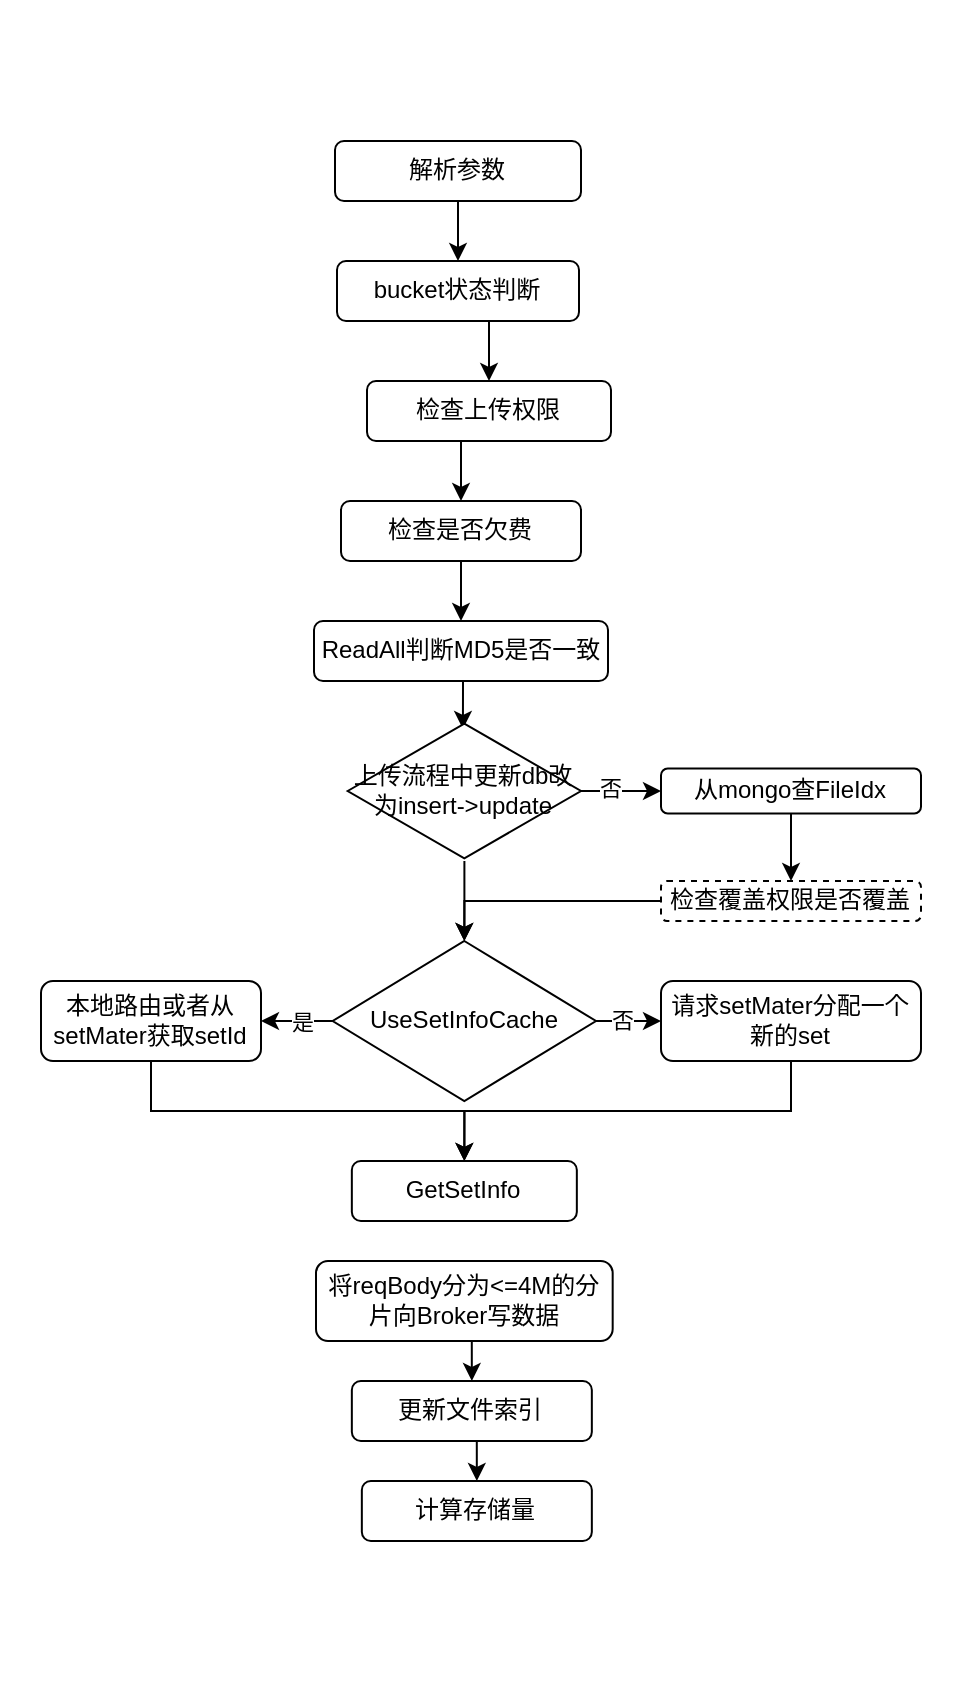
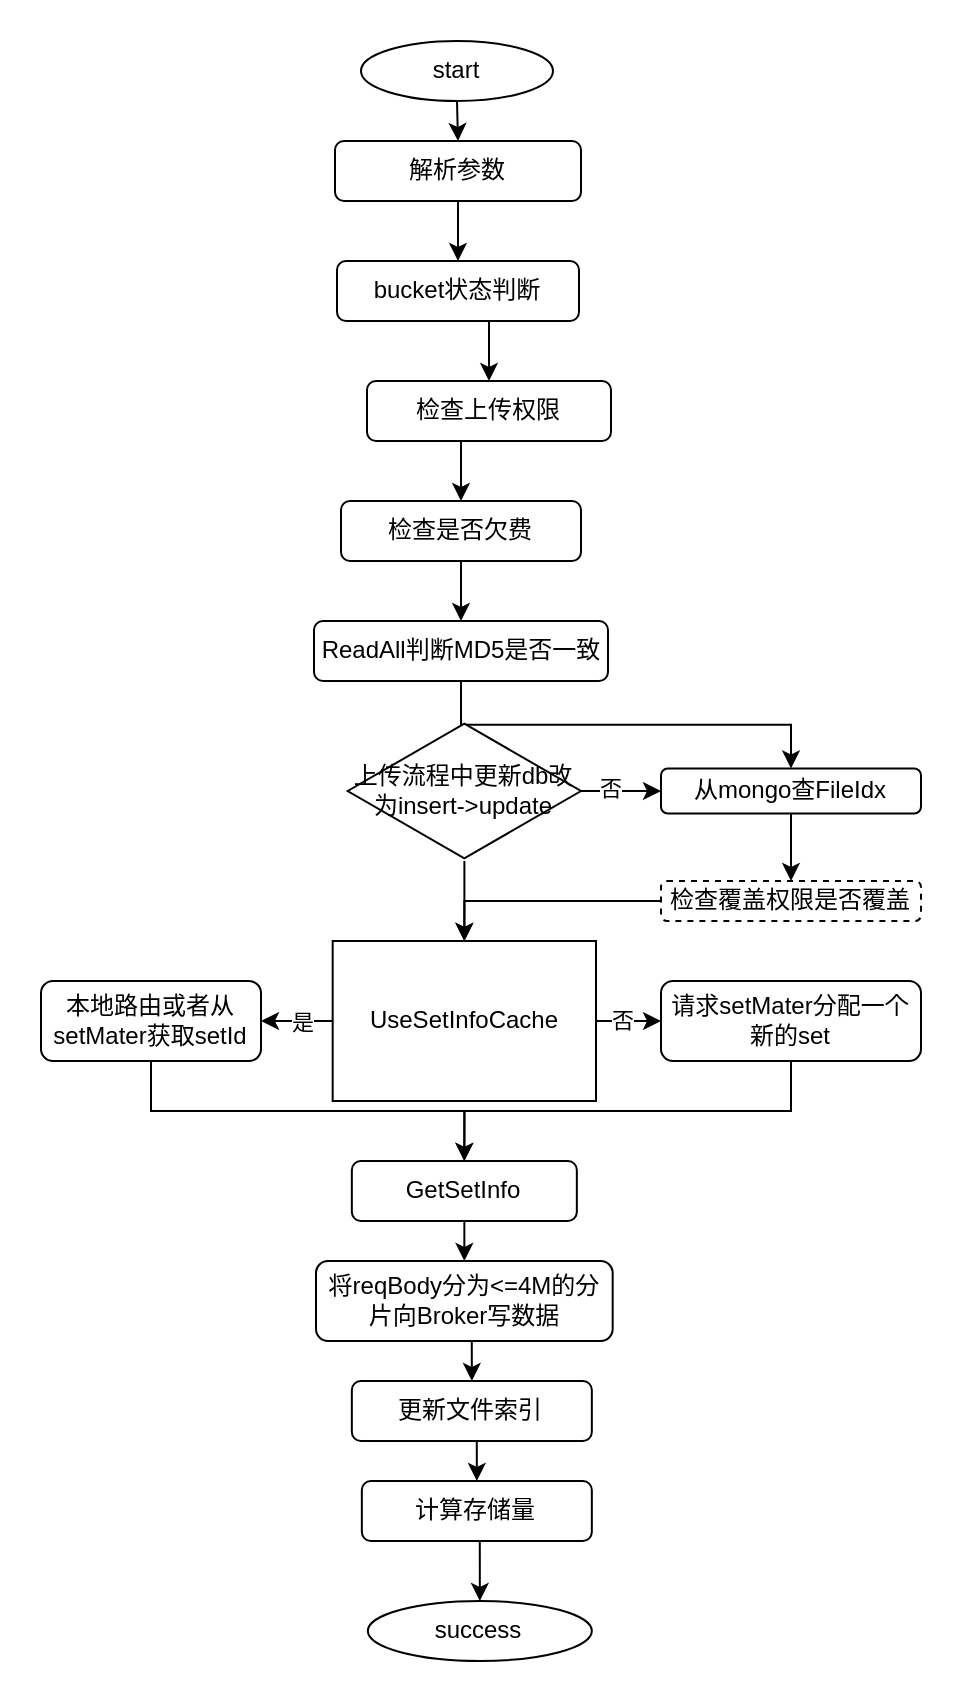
none -> (457, 71)
none -> (457, 114)
(463, 697) -> (619, 725)
(464, 1021) -> (464, 1021)
none -> (464, 1234)
none -> (480, 1563)
none -> (480, 1631)
